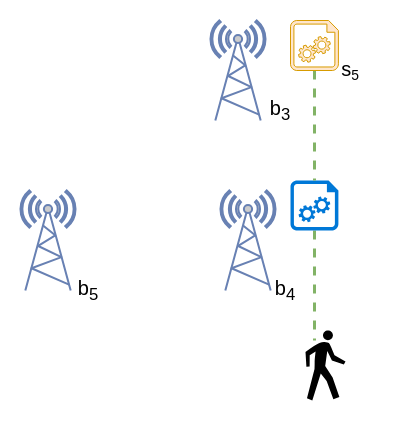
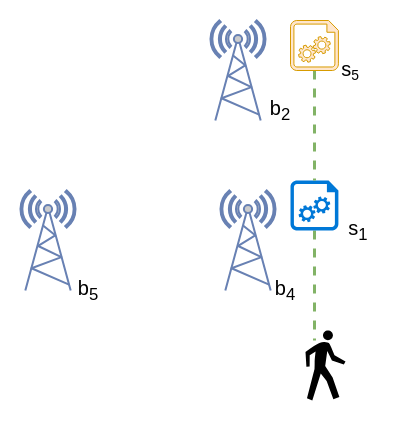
(281, 111) -> (281, 111)
none -> (359, 231)
